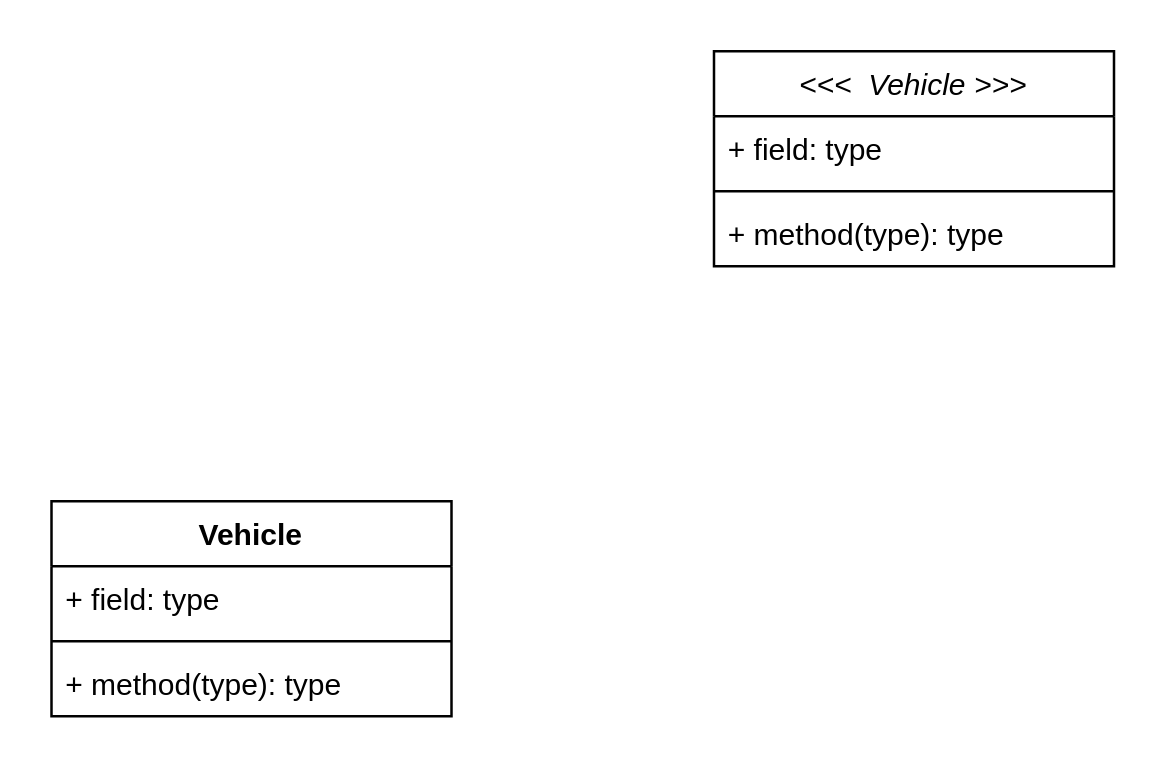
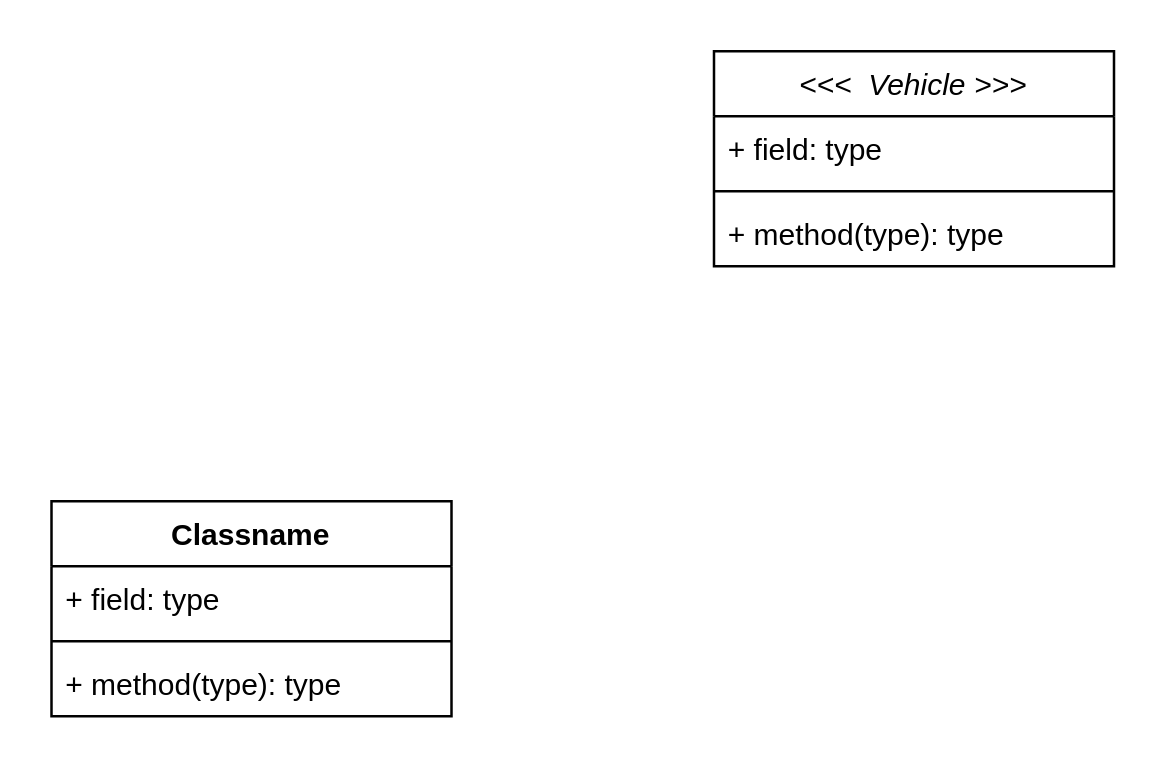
(250, 535) -> (250, 535)
